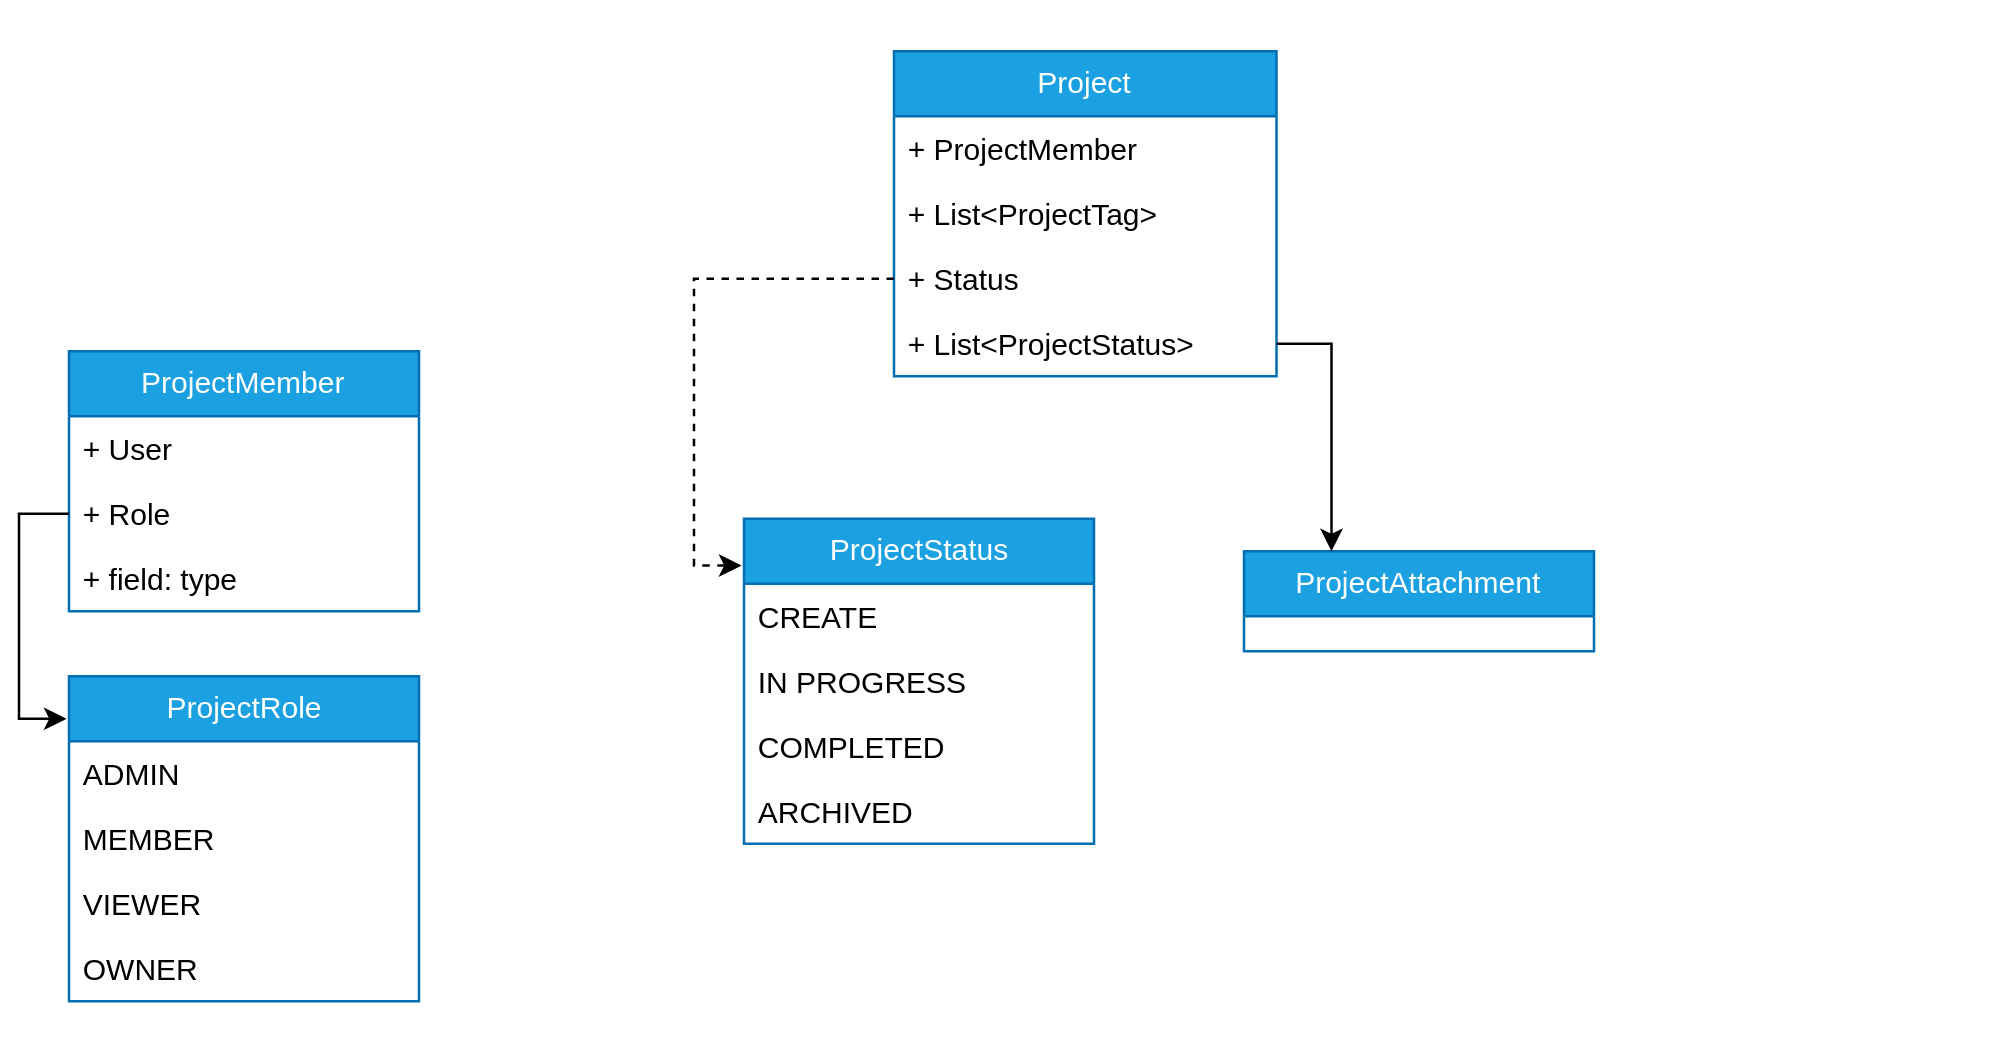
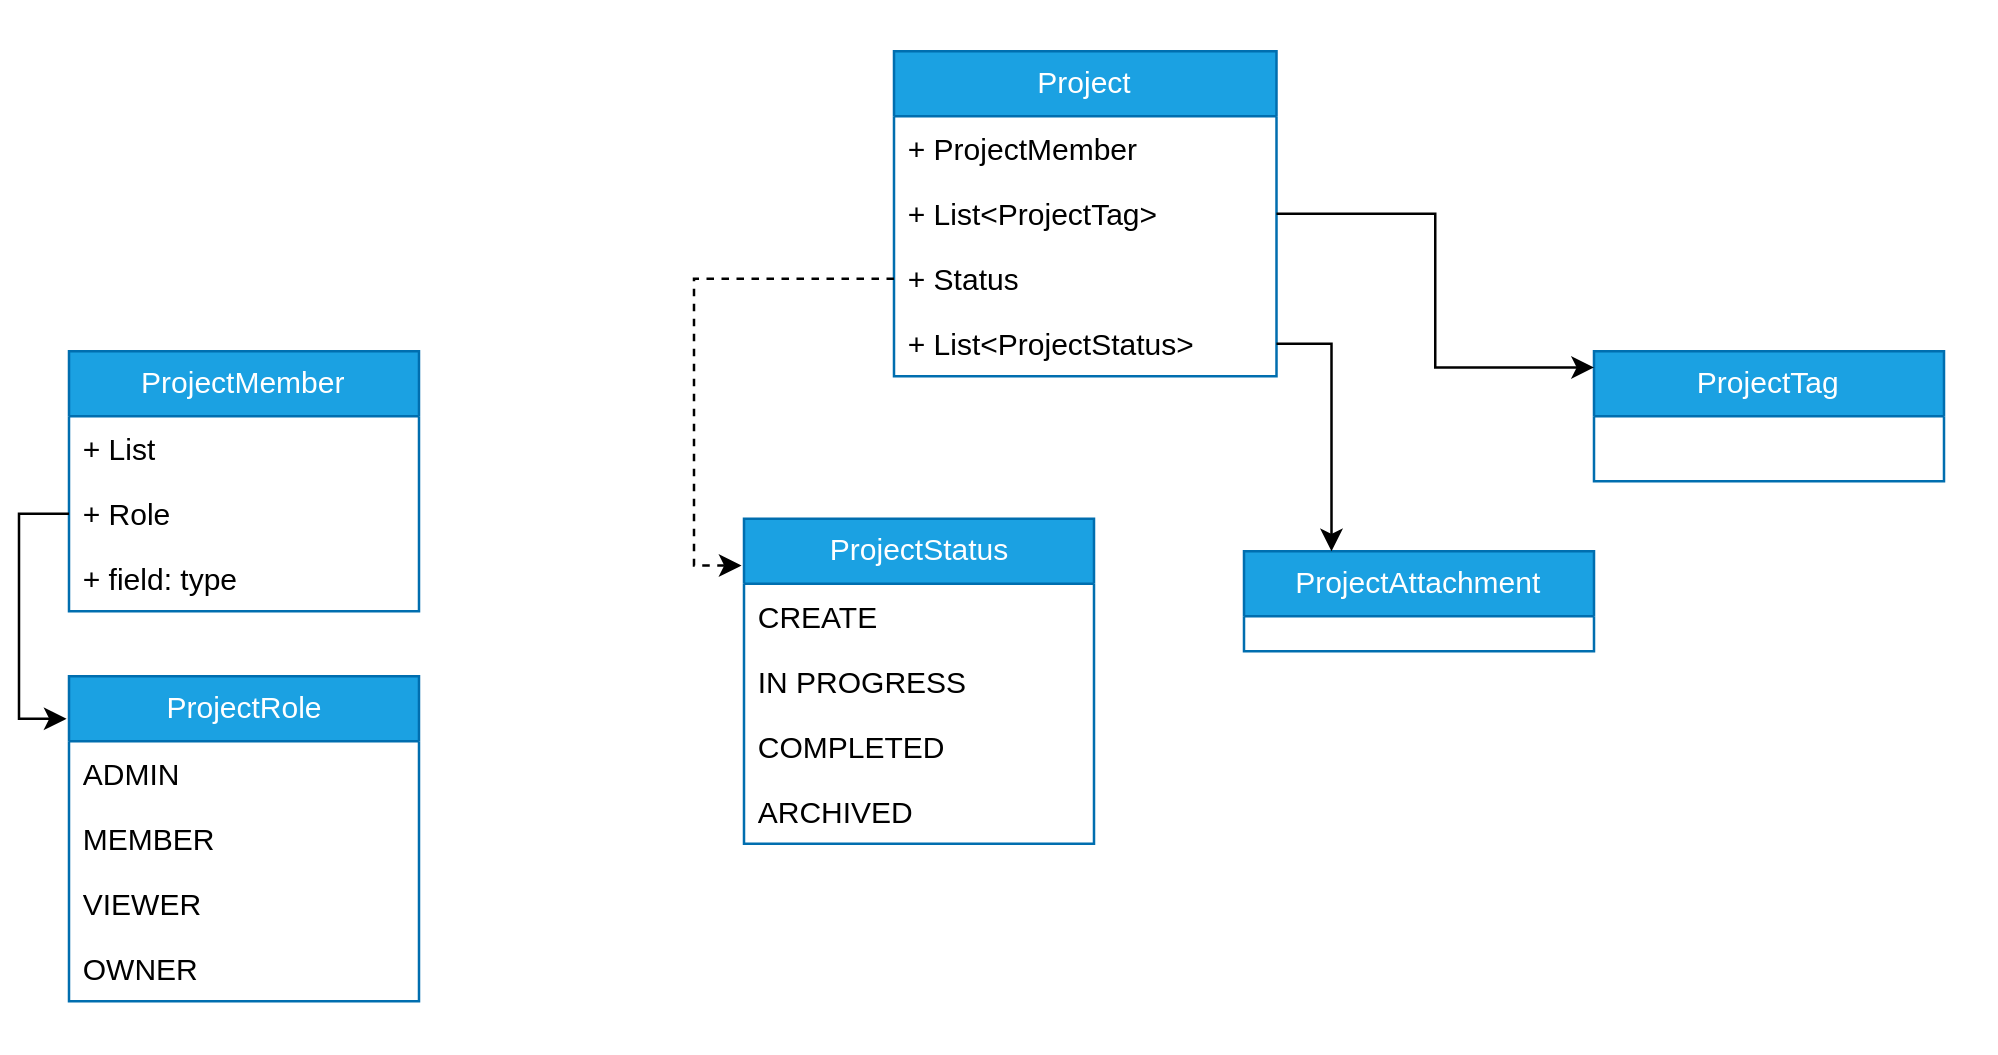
none -> (1435, 284)
none -> (1769, 416)
(130, 452) -> (126, 452)
